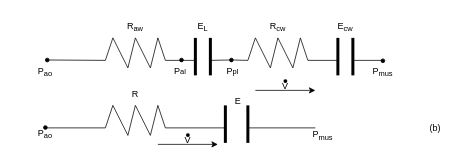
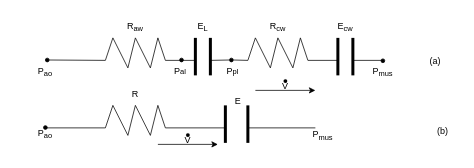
none -> (435, 61)
(435, 128) -> (443, 131)
